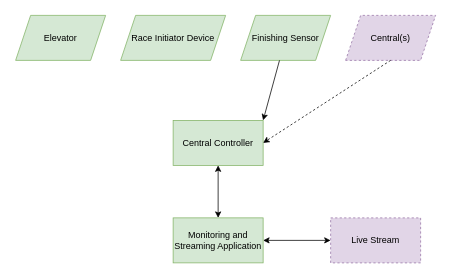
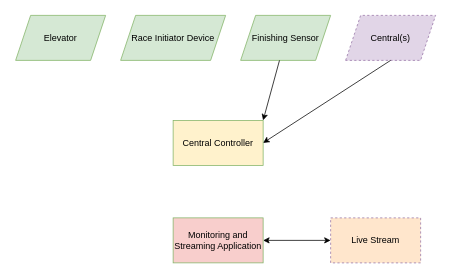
(329, 100) -> (329, 100)
(218, 143) -> (218, 143)
(218, 212) -> none
(218, 240) -> (218, 240)
(375, 240) -> (375, 240)
